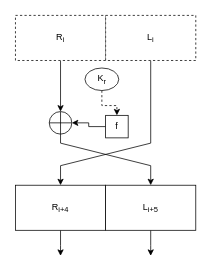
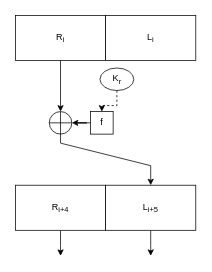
(60, 38) -> (60, 38)
(150, 38) -> (150, 38)
(102, 79) -> (117, 79)
(117, 126) -> (102, 123)
(139, 146) -> none
